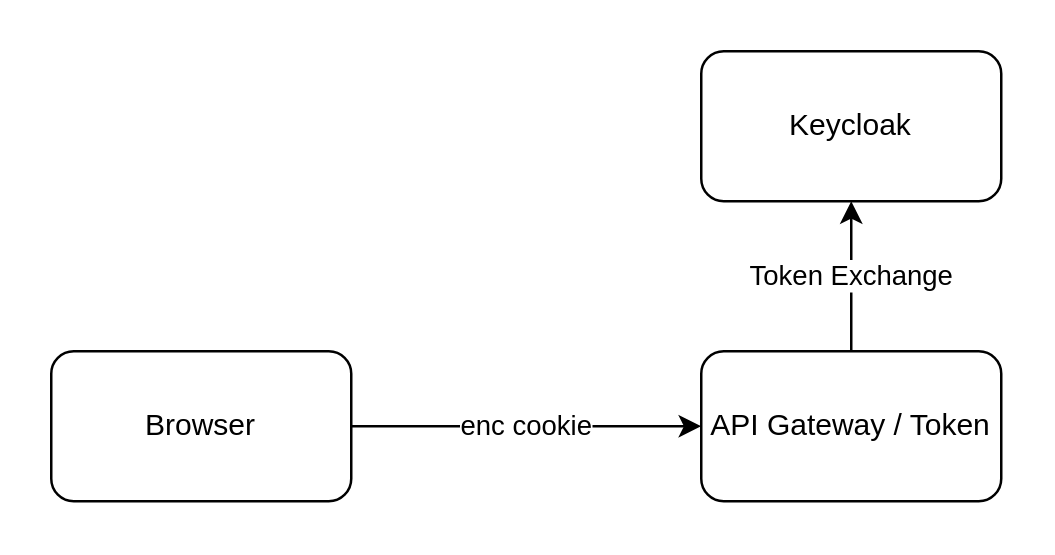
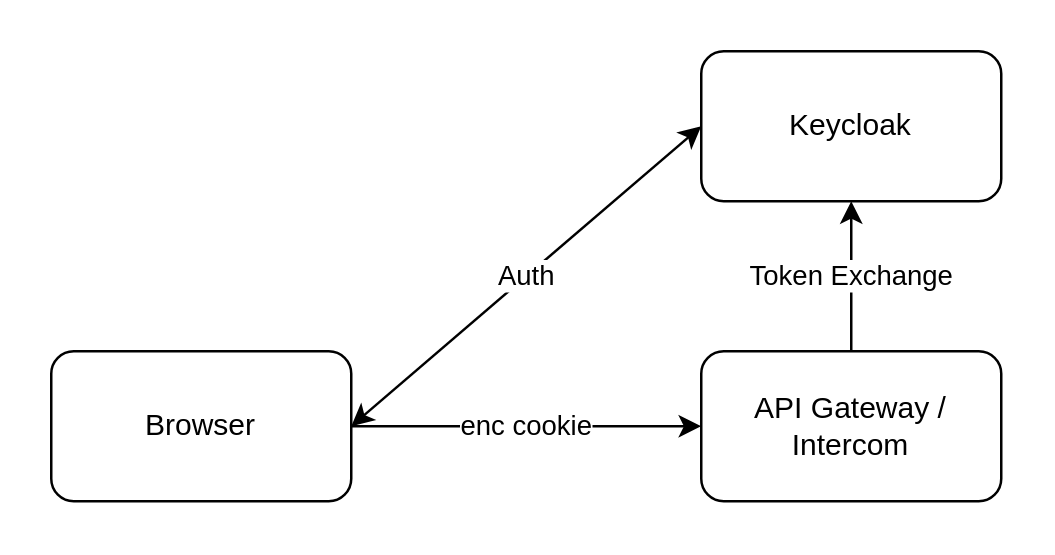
none -> (526, 277)
(851, 426) -> (851, 426)
